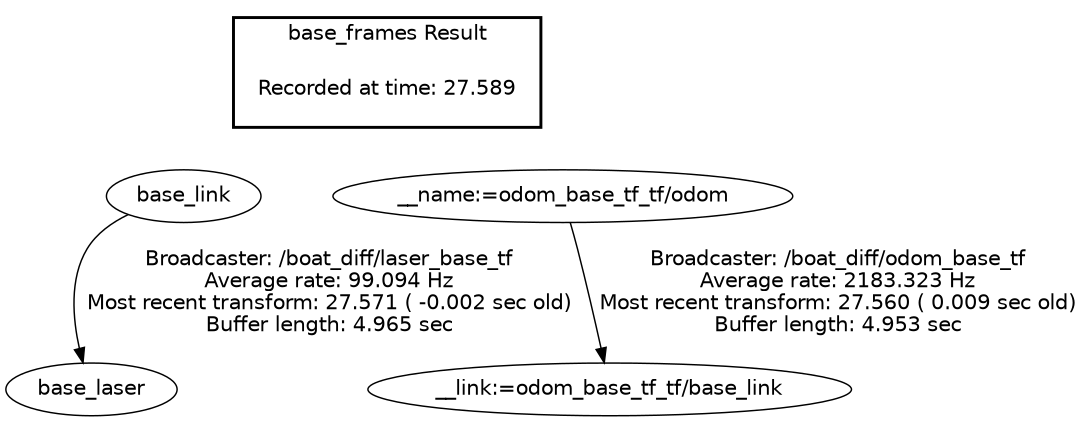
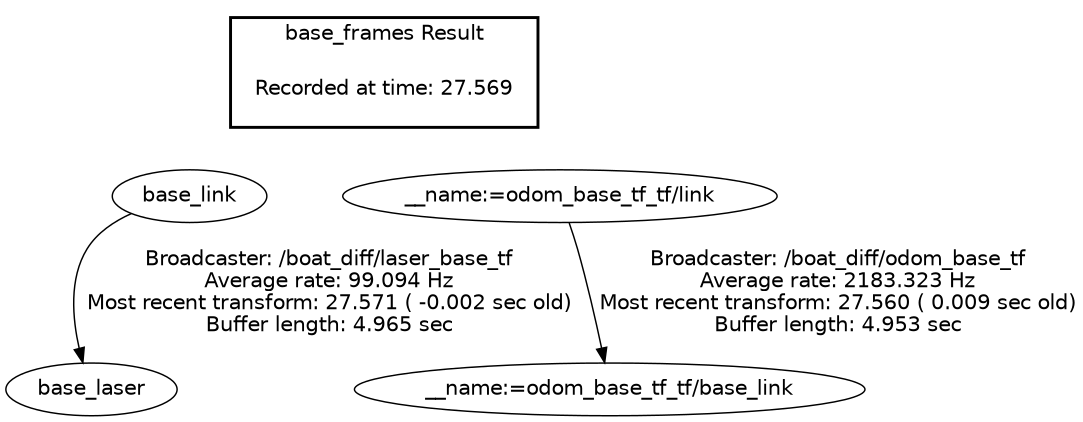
(387, 89) -> (384, 89)
(563, 196) -> (560, 196)
(610, 389) -> (610, 389)
